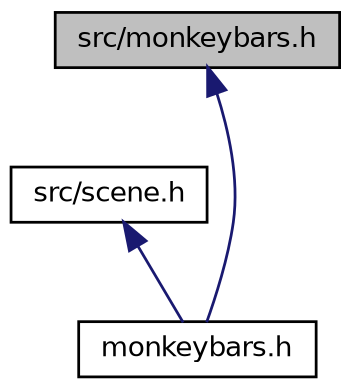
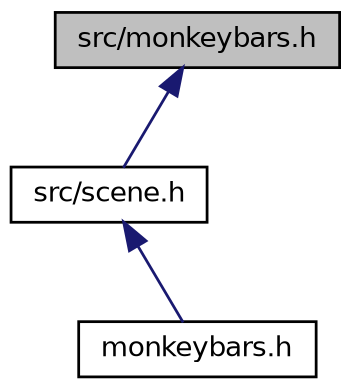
(235, 209) -> (146, 130)
